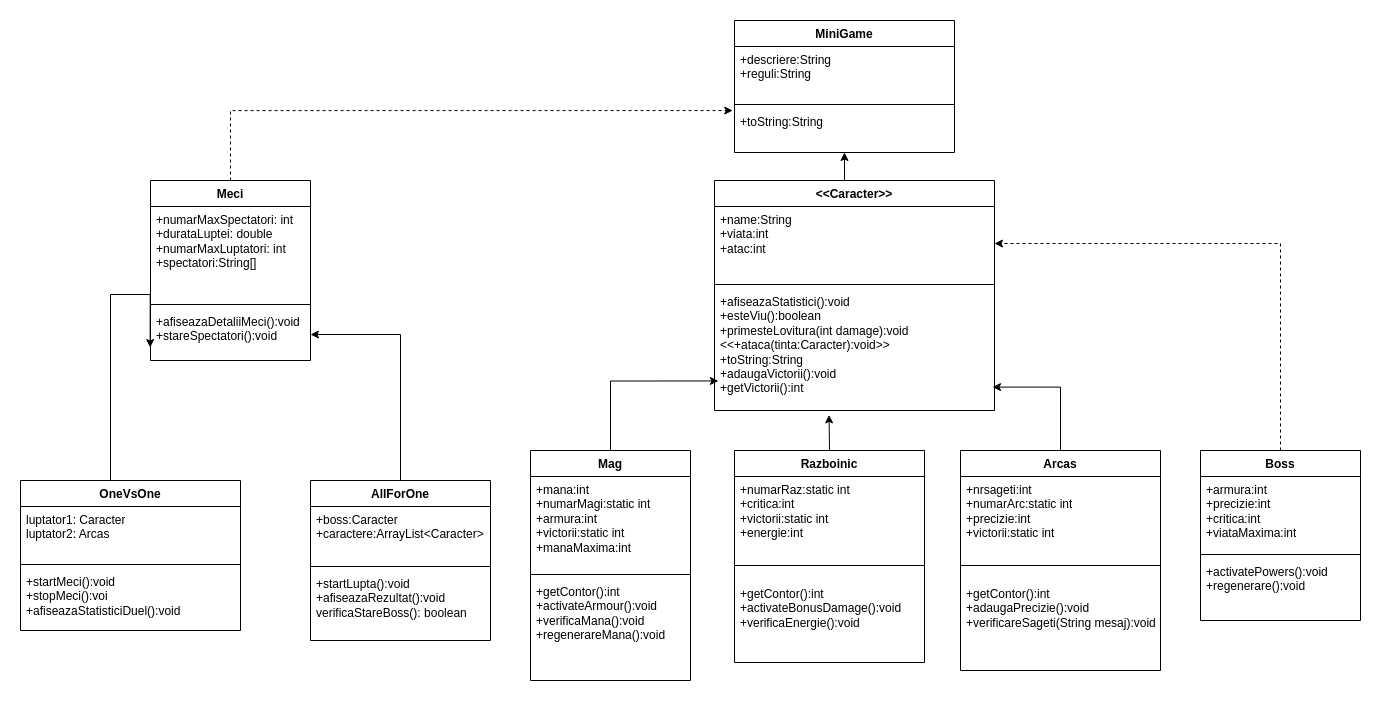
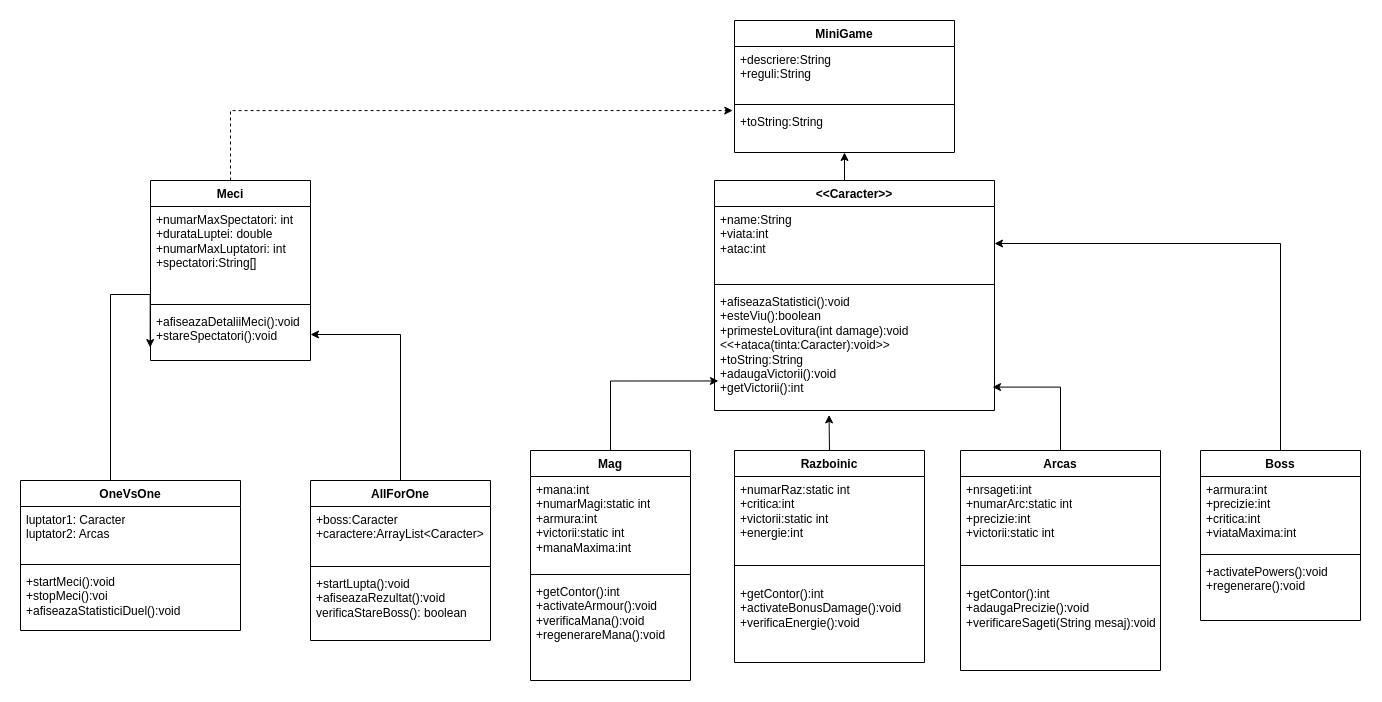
(1243, 244) -> (1243, 244)
